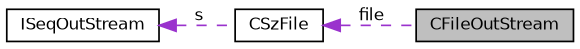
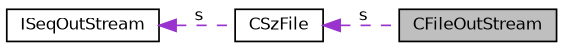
(370, 16) -> (361, 16)
